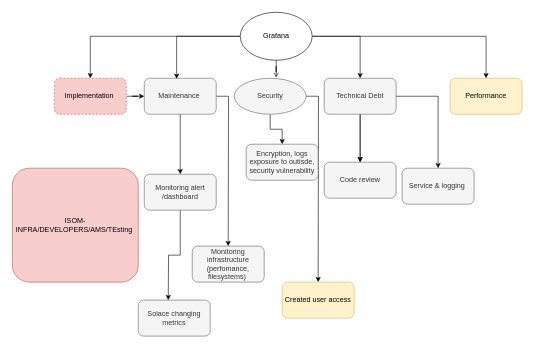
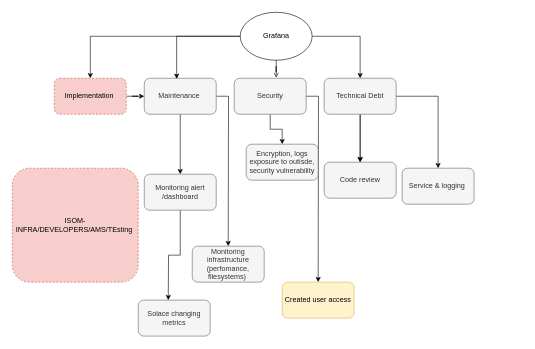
(485, 36) -> none
(270, 96) -> (270, 96)
(486, 96) -> none
(75, 225) -> (75, 225)
